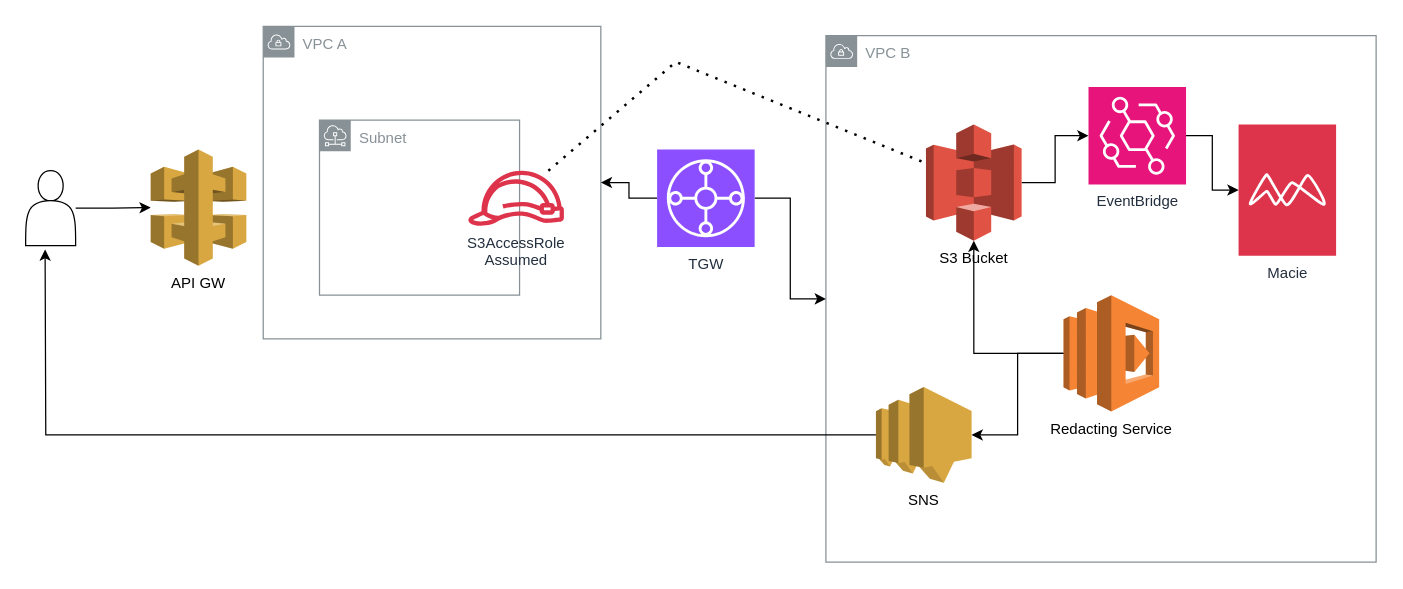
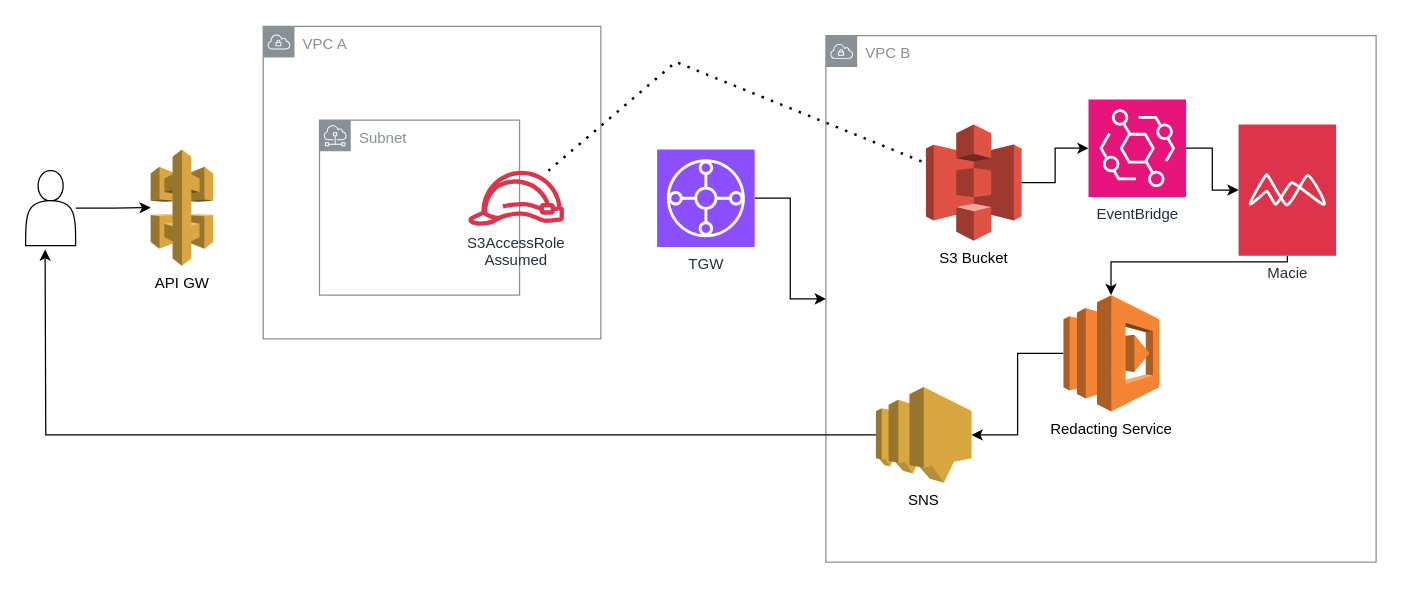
(1137, 136) -> (1137, 148)
(629, 195) -> none
(198, 208) -> (182, 208)
none -> (1190, 262)
(973, 322) -> none
